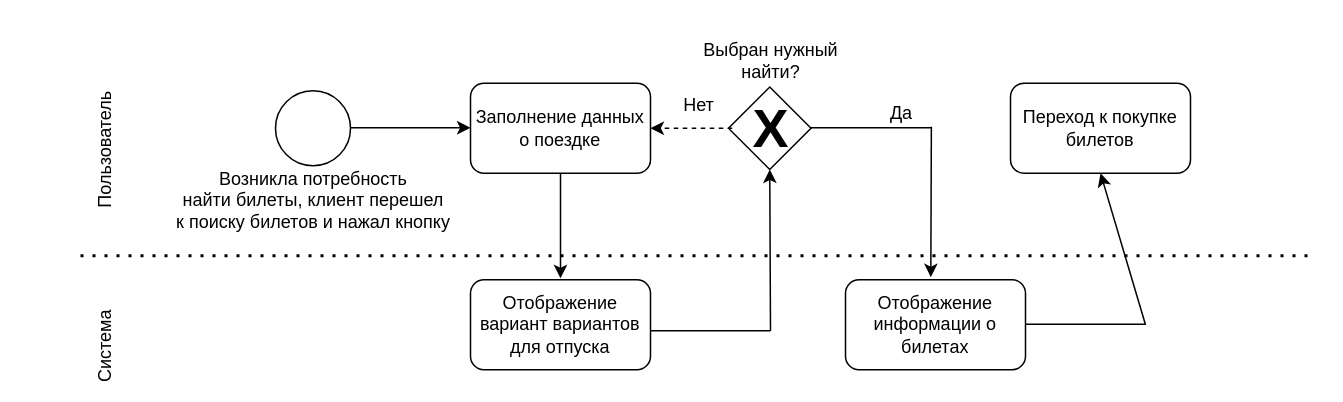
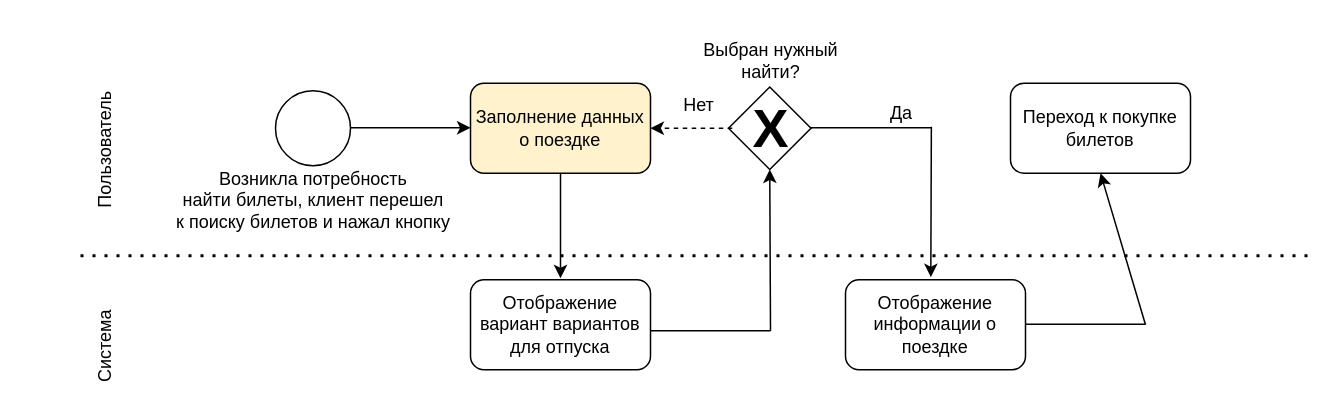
(560, 128) -> (560, 128)
(935, 325) -> (935, 325)
